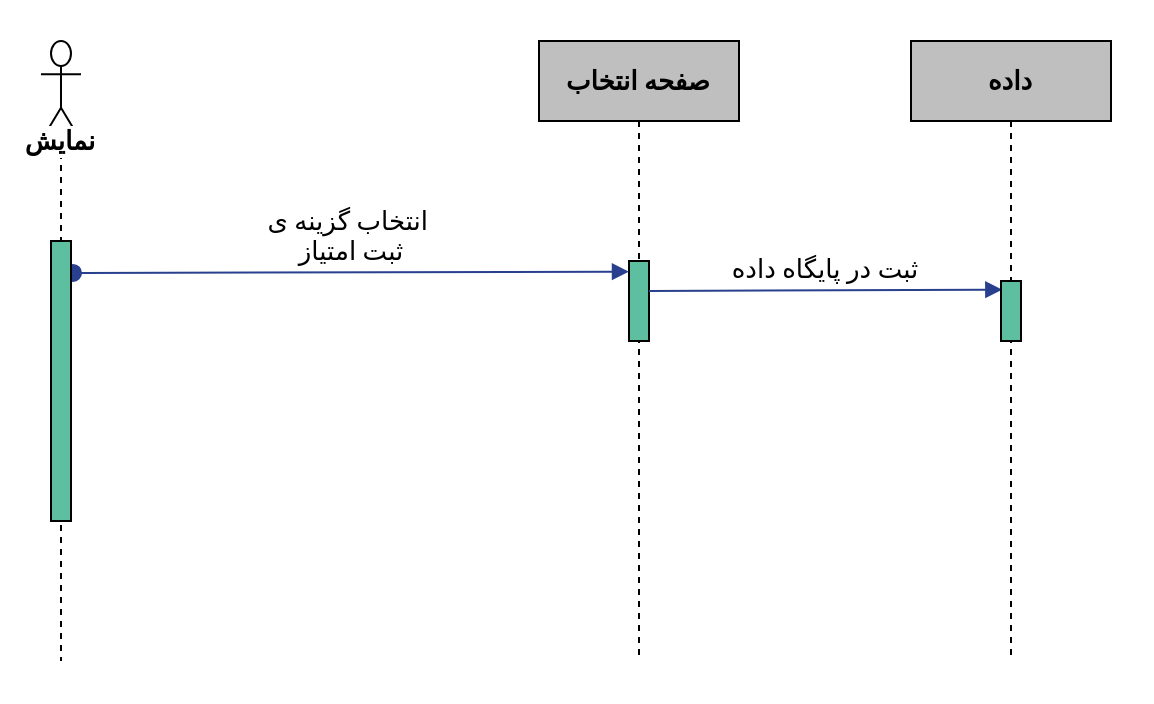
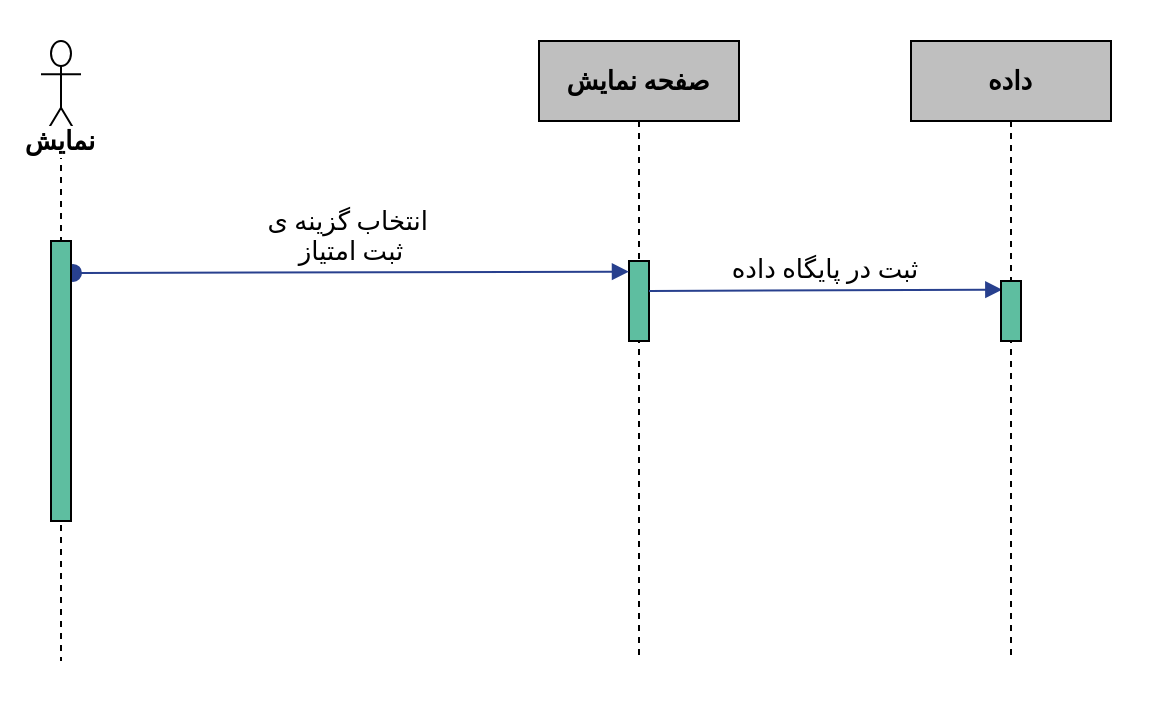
(639, 81) -> (639, 81)
